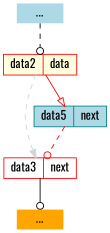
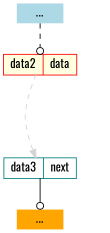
(70, 116) -> none
(40, 168) -> (40, 168)
